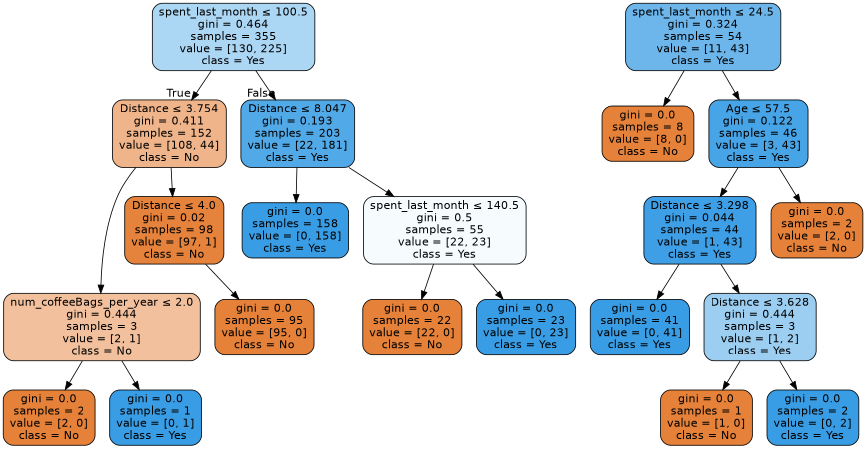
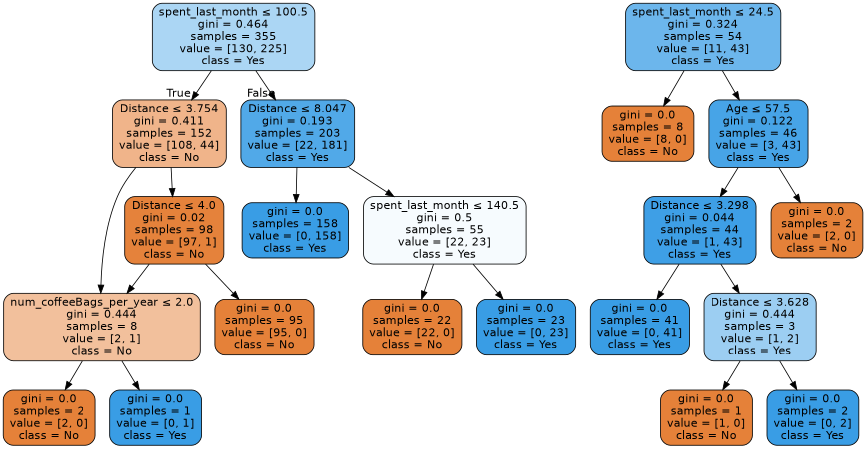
none -> (141, 275)
(102, 327) -> (102, 327)
